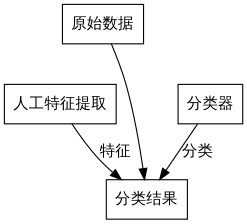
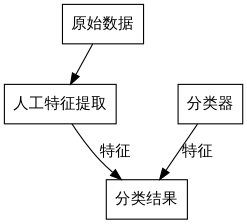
(131, 105) -> (84, 59)
(198, 152) -> (198, 152)
